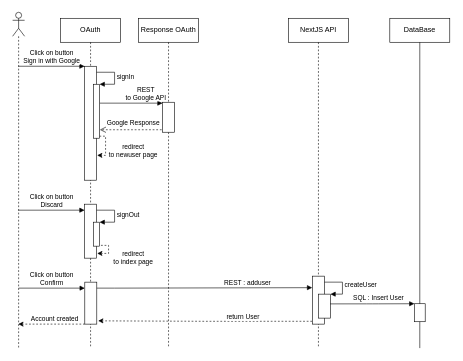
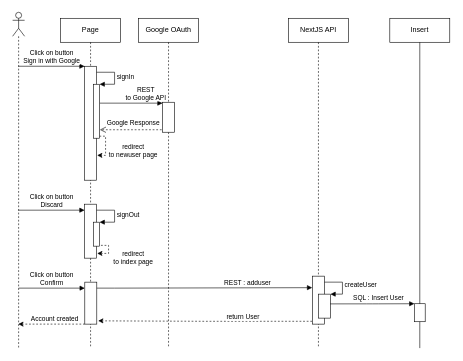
(90, 30) -> (90, 30)
(168, 30) -> (168, 30)
(420, 30) -> (420, 30)
